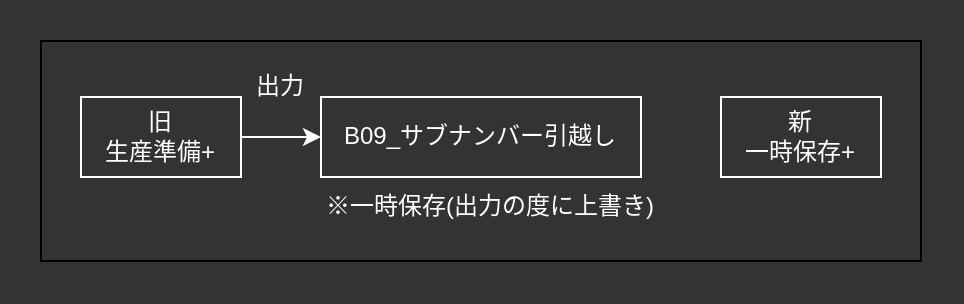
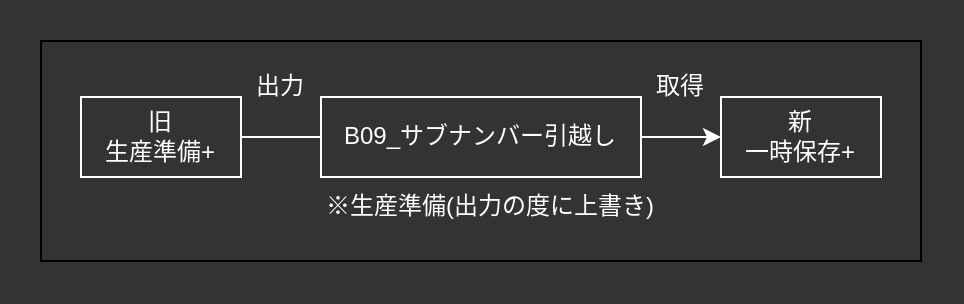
none -> (681, 87)
(306, 137) -> (311, 137)
none -> (674, 137)
(491, 207) -> (491, 207)
